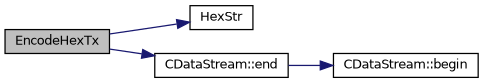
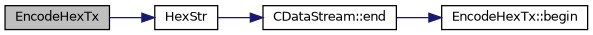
(126, 51) -> (234, 18)
(406, 65) -> (515, 18)
